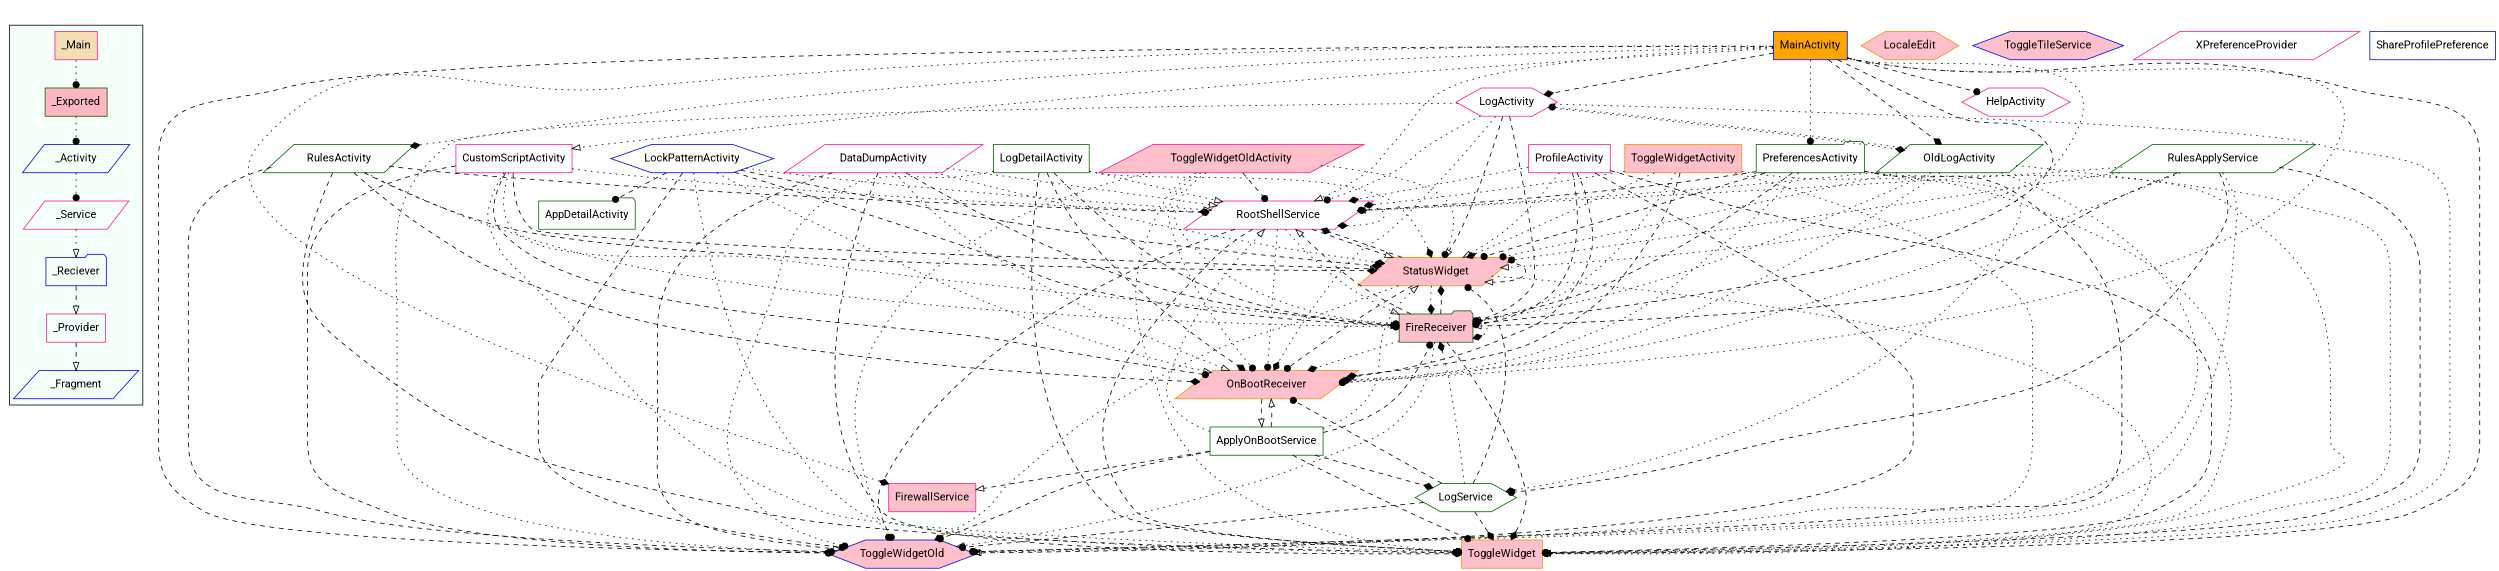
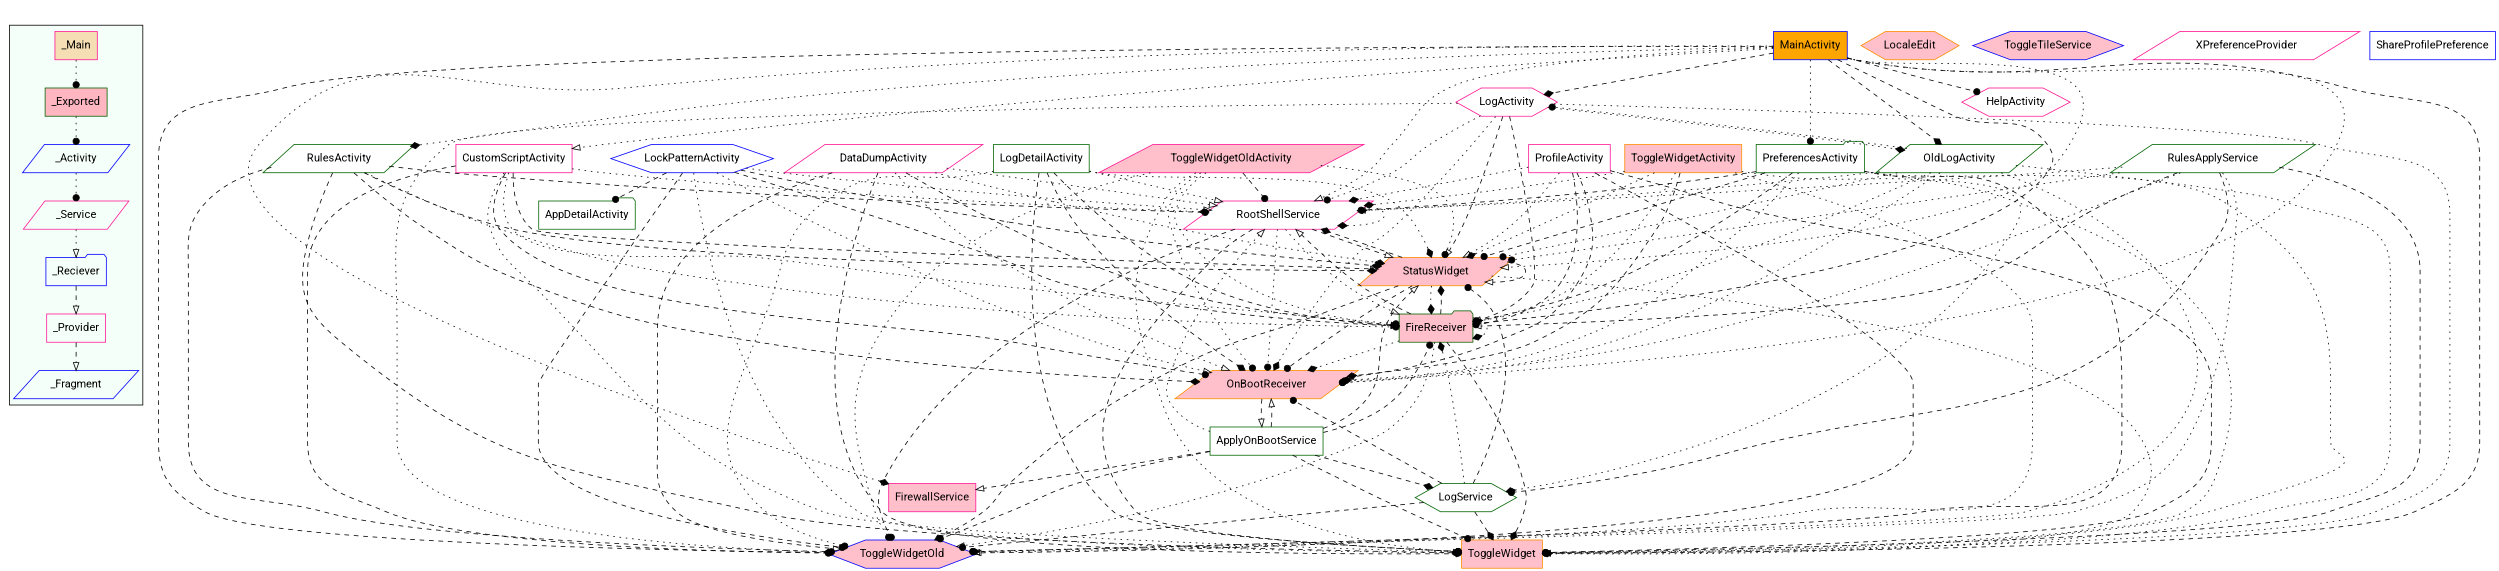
(1379, 368) -> (1379, 368)
(1165, 374) -> (1165, 374)
